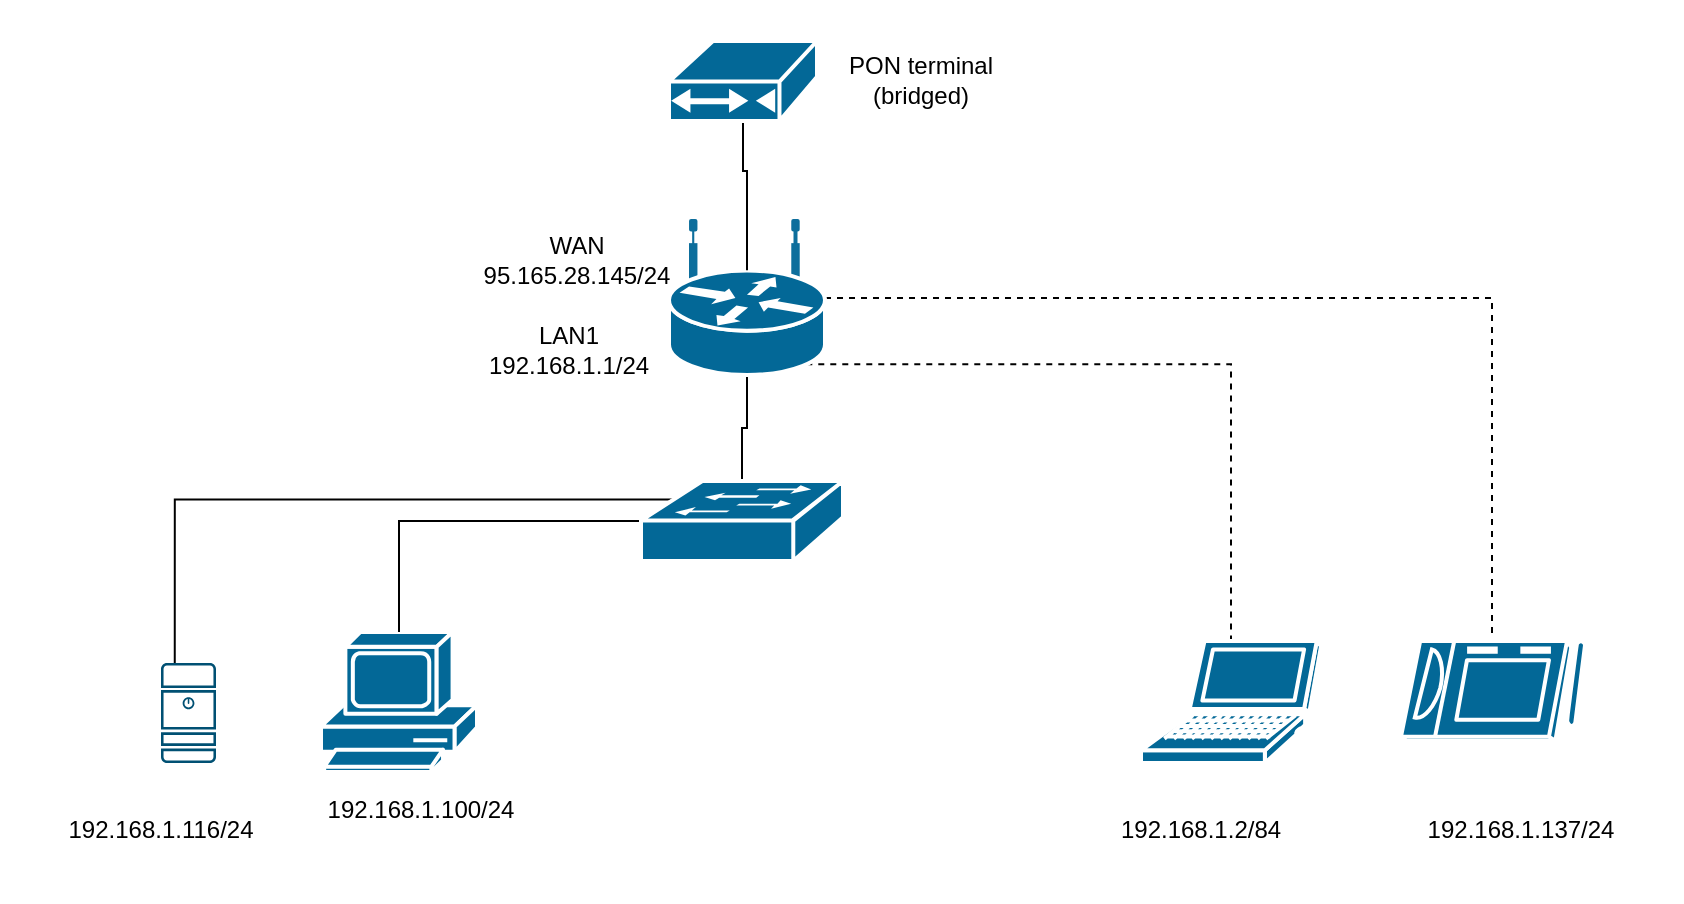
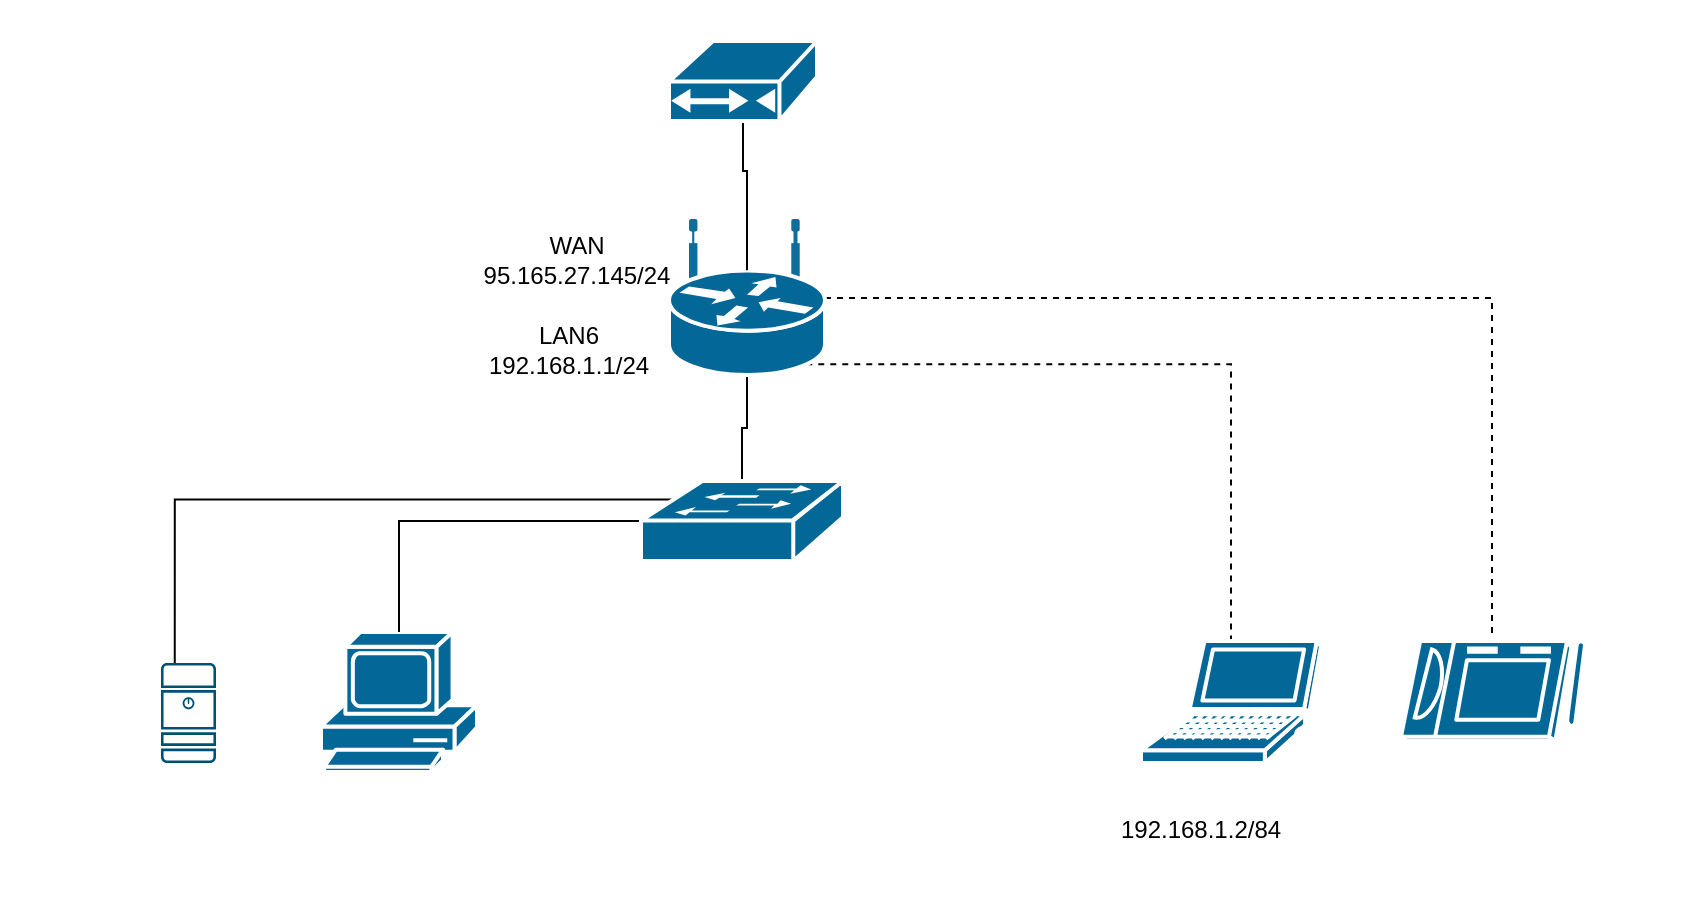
(921, 81) -> none
(578, 261) -> (578, 261)
(570, 351) -> (570, 351)
(421, 811) -> none
(161, 831) -> none
(1521, 831) -> none
